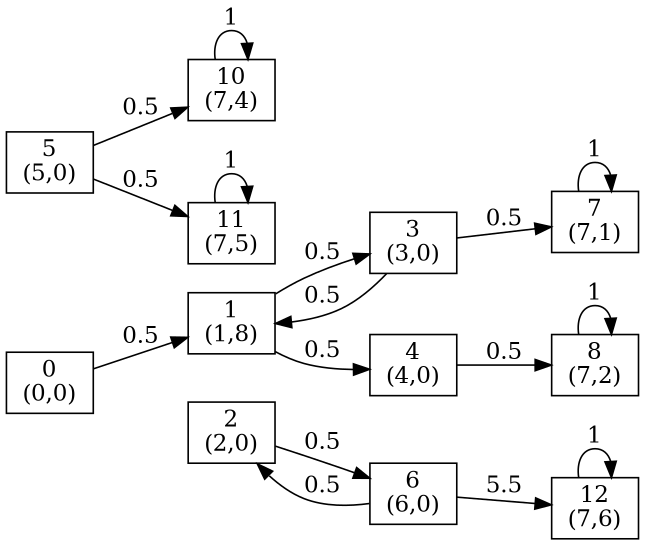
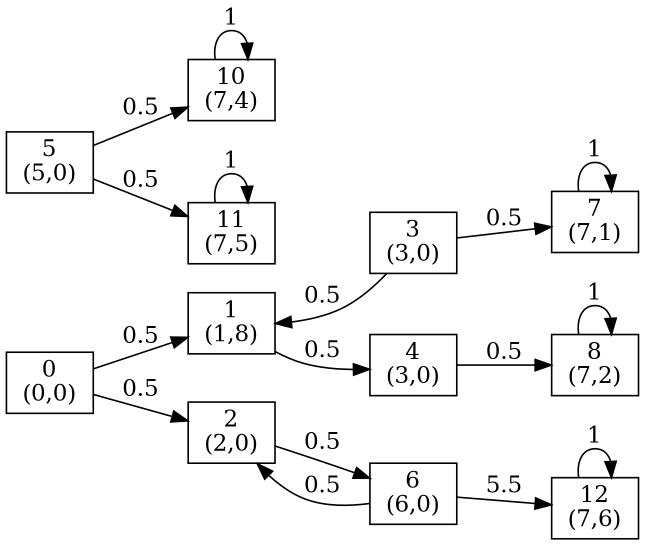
(314, 274) -> none
(413, 365) -> (413, 365)
none -> (132, 405)
